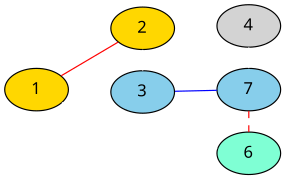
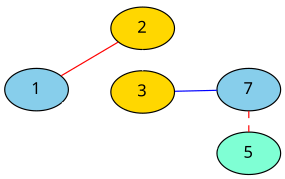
(249, 26) -> none
(37, 90) -> (37, 90)
(143, 92) -> (143, 92)
(249, 153) -> (249, 153)
